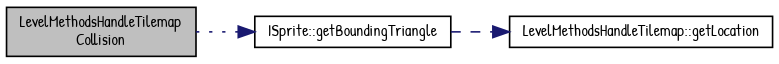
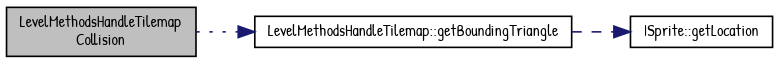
(353, 32) -> (413, 32)
(641, 32) -> (702, 32)
